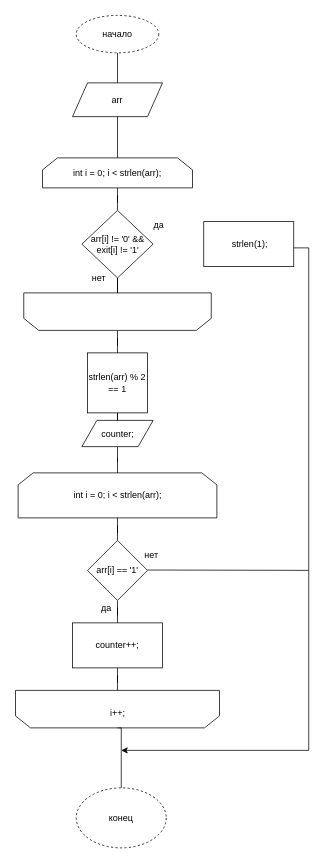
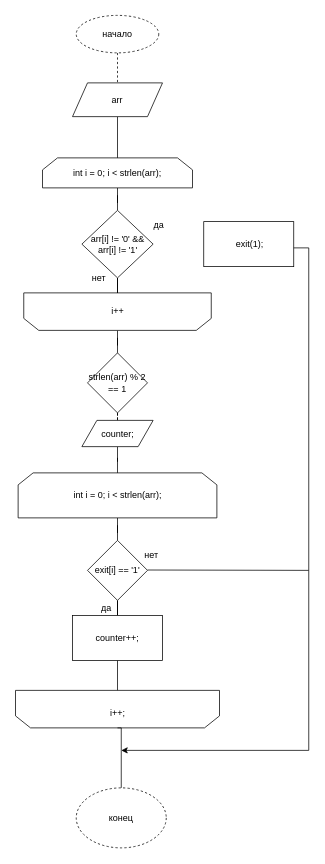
(117, 67) -> (117, 67)
(118, 244) -> (118, 244)
(249, 244) -> (249, 244)
none -> (117, 312)
(117, 383) -> (117, 383)
(117, 414) -> (117, 414)
(117, 570) -> (117, 570)
(117, 645) -> (117, 638)
